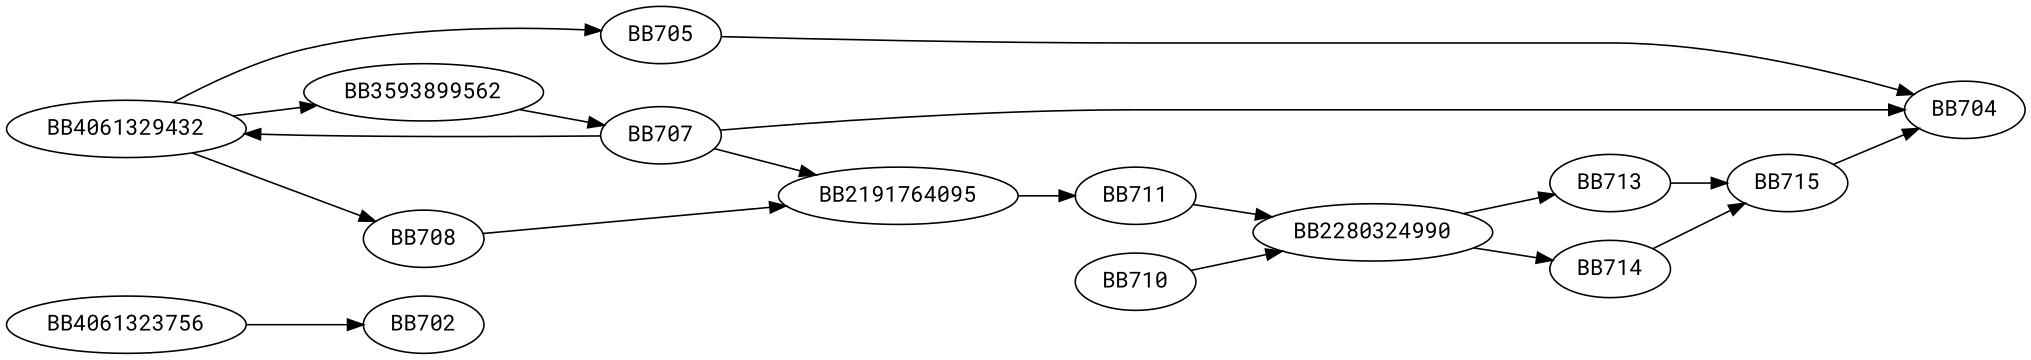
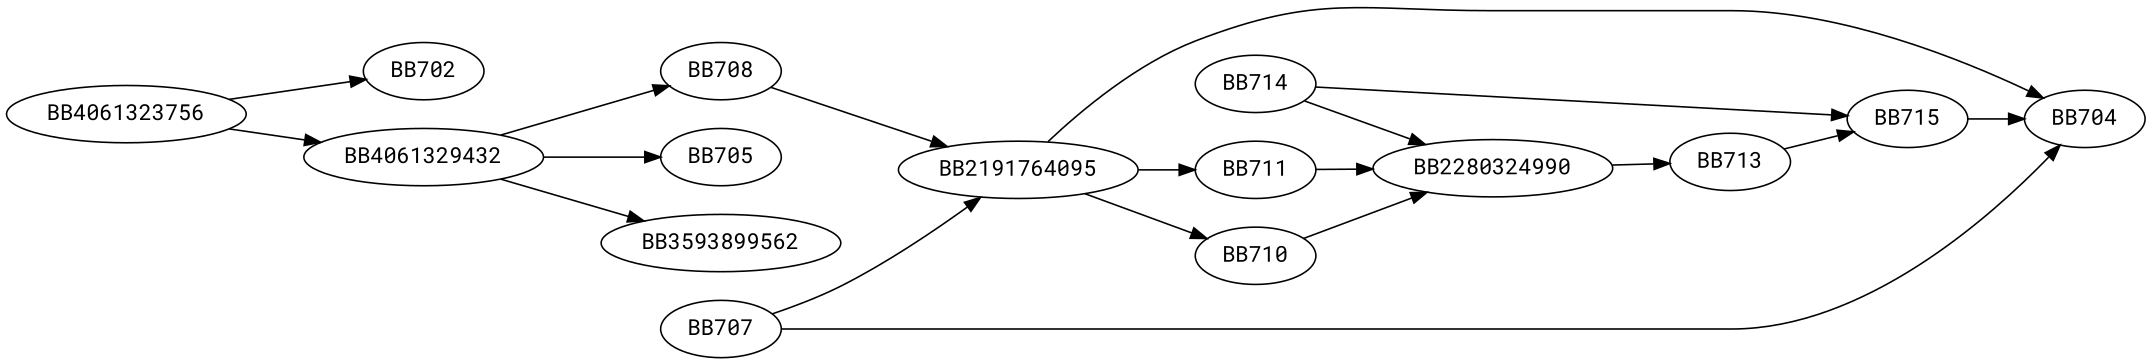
(1312, 43) -> (1527, 11)
(554, 116) -> none
(431, 137) -> (267, 134)
none -> (1138, 213)
(1505, 253) -> (1357, 120)
